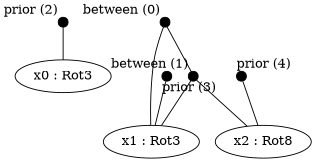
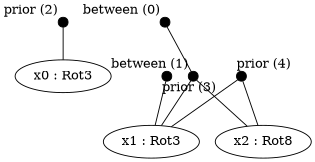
(152, 75) -> (204, 103)
